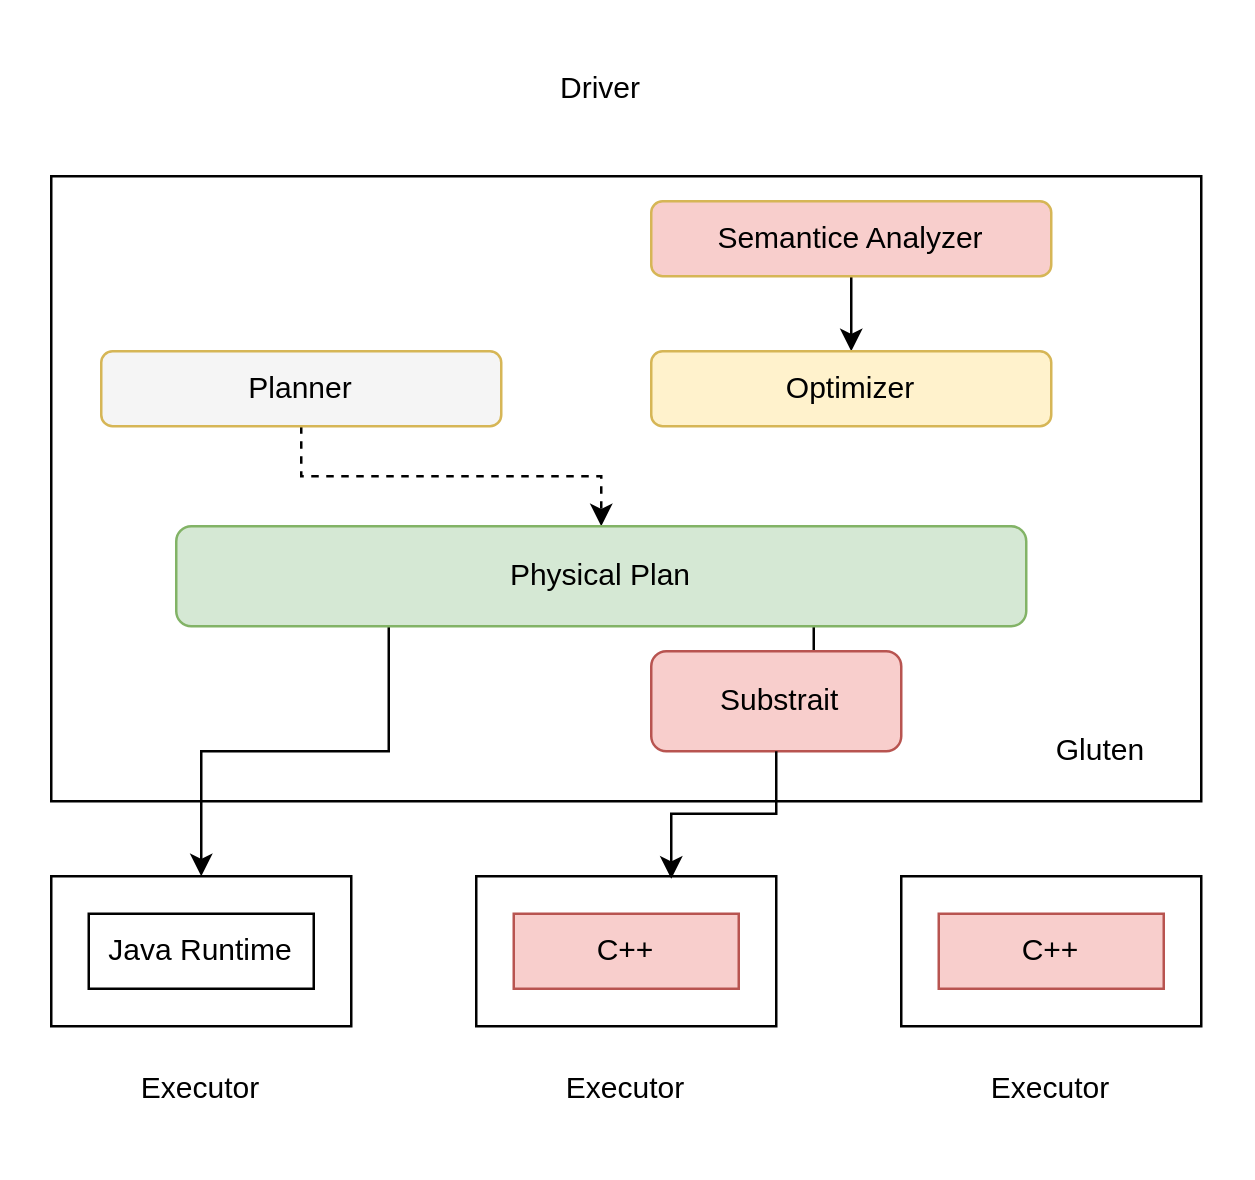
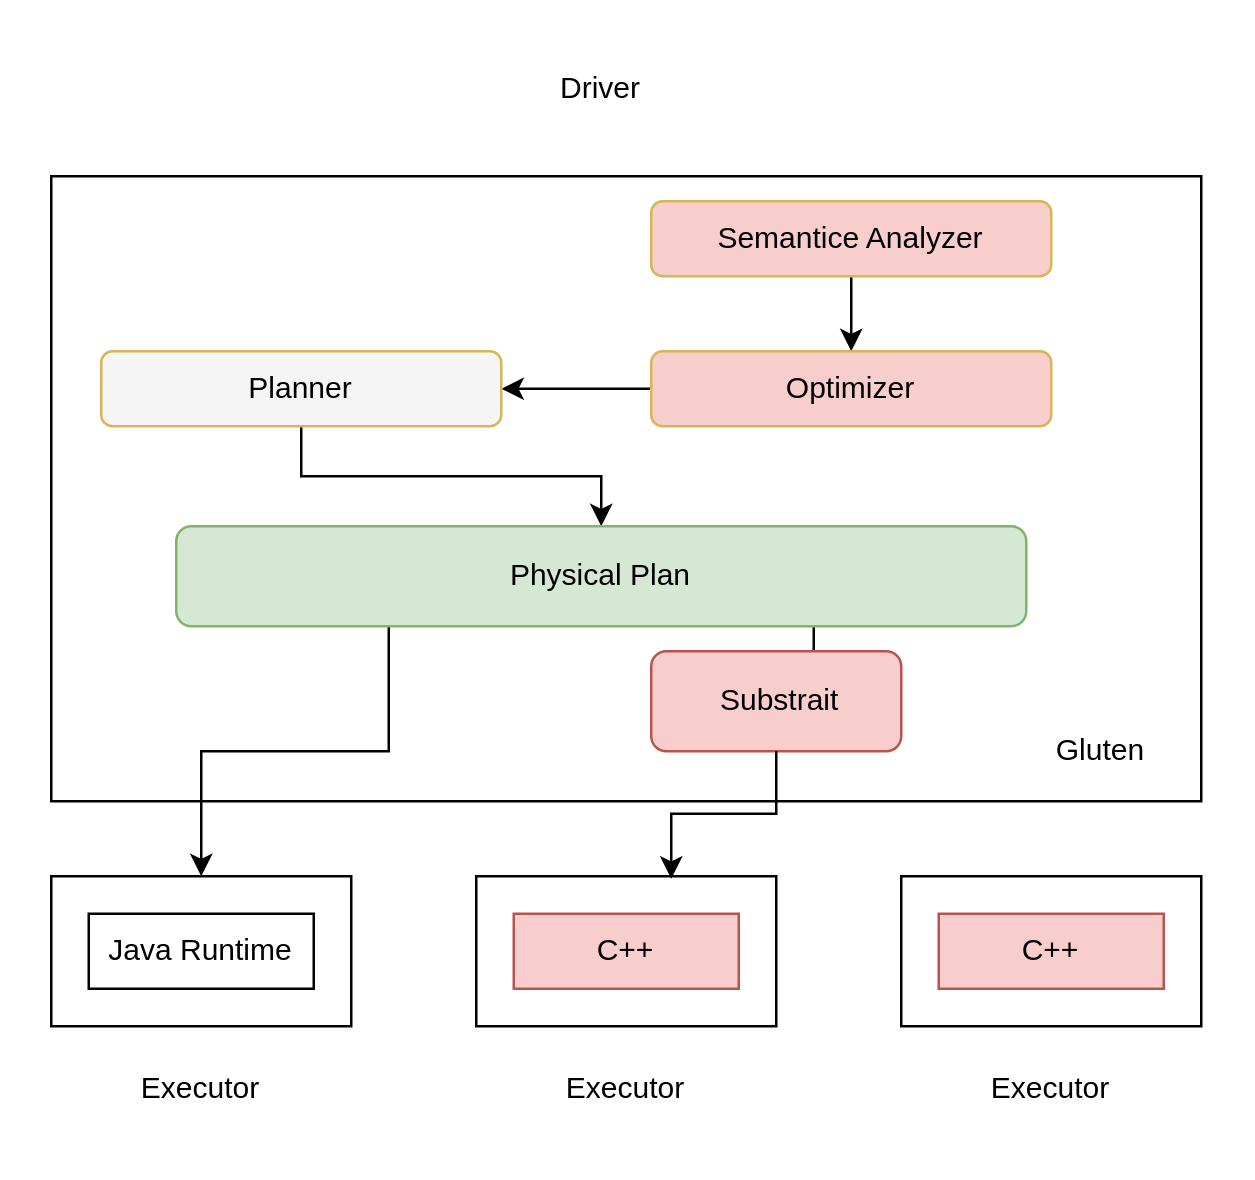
none -> (584, 389)
(851, 389) -> (851, 389)
(442, 476) -> (442, 476)
